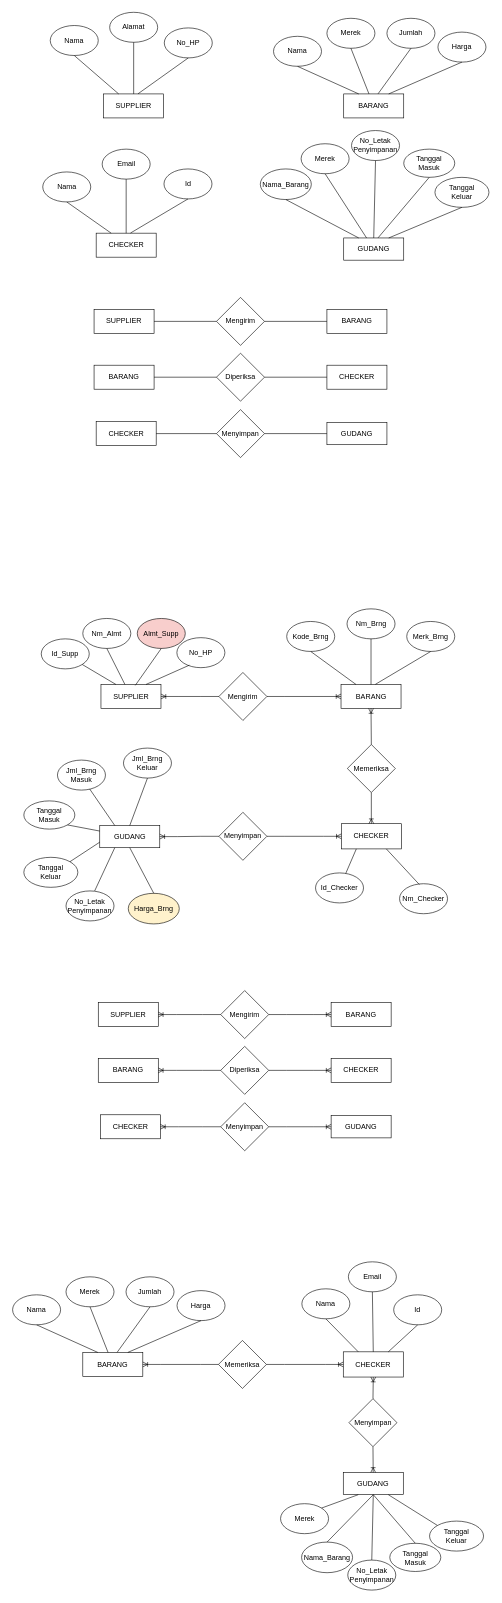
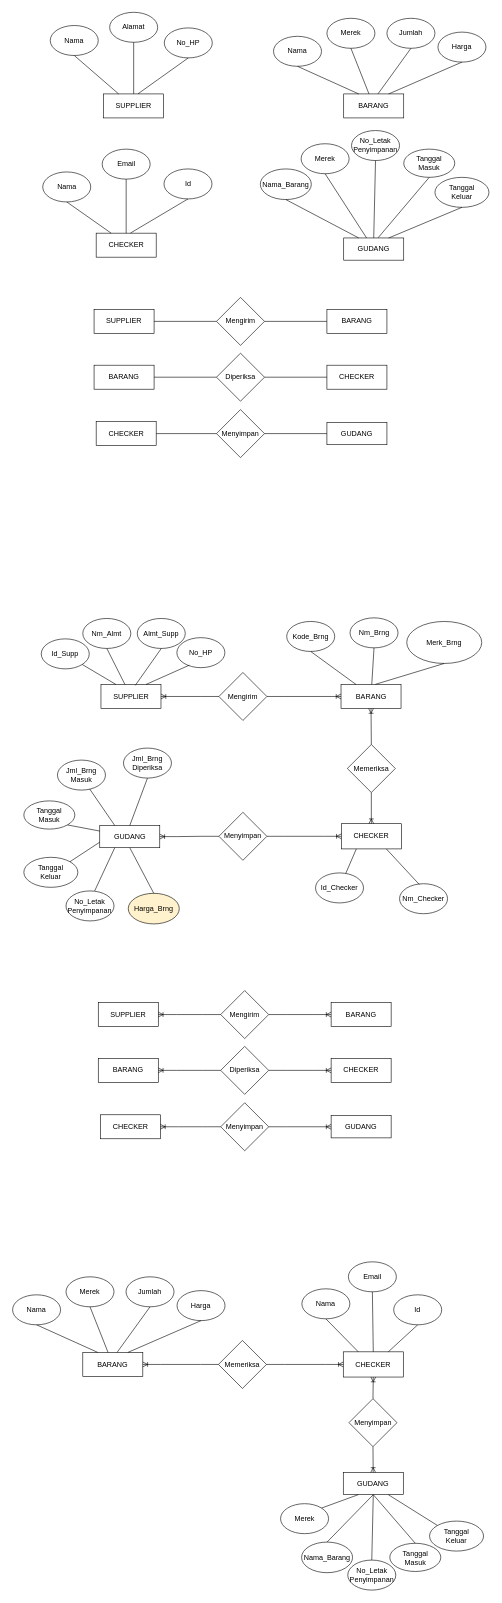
(371, 624) -> (374, 633)
(161, 633) -> (161, 633)
(431, 636) -> (444, 642)
(147, 763) -> (147, 763)
